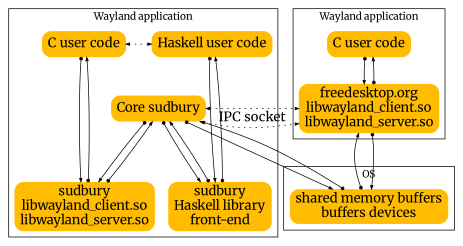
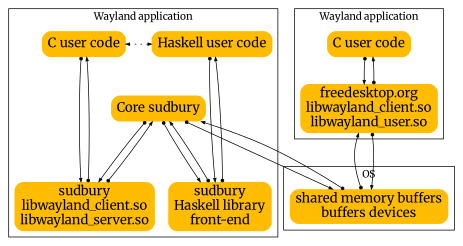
(252, 109) -> none
(369, 122) -> (369, 122)
